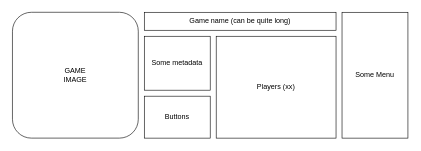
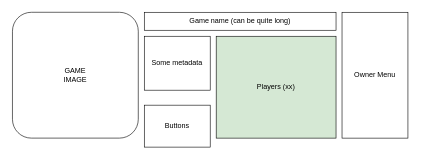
(375, 75) -> (375, 75)
(276, 87) -> (276, 87)
(177, 117) -> (177, 126)
